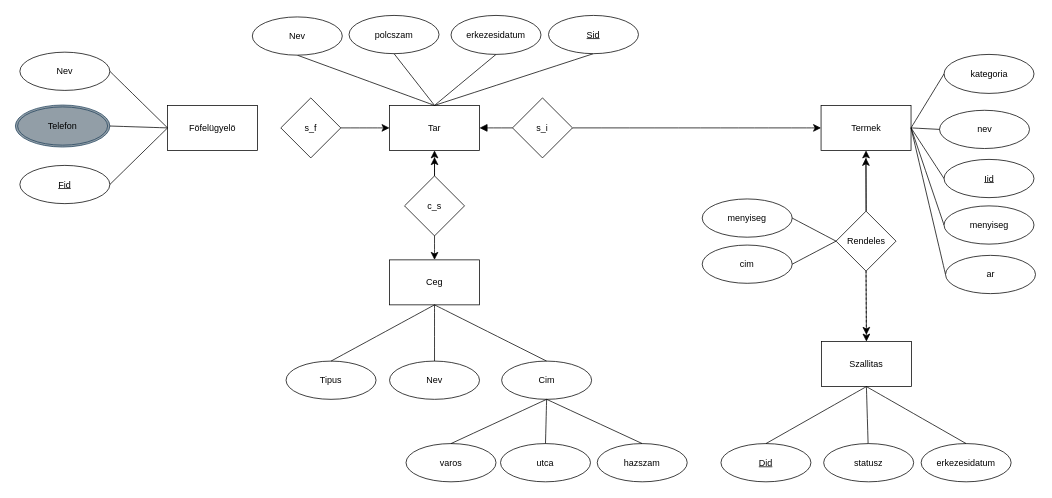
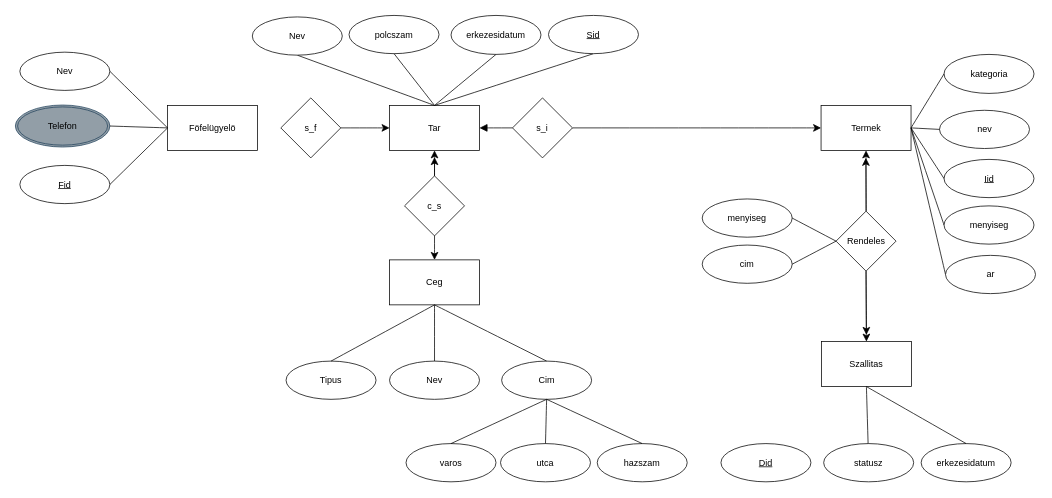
(867, 330) -> (867, 330)
(815, 416) -> none
